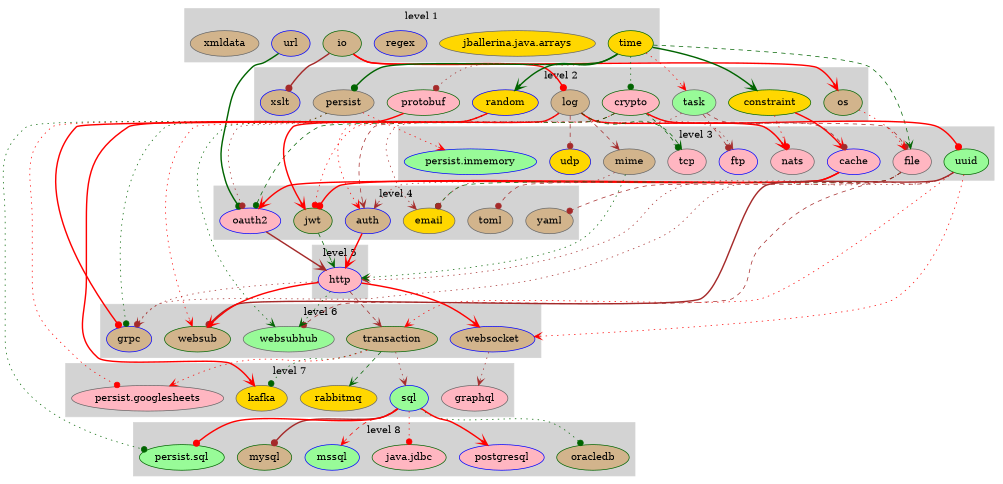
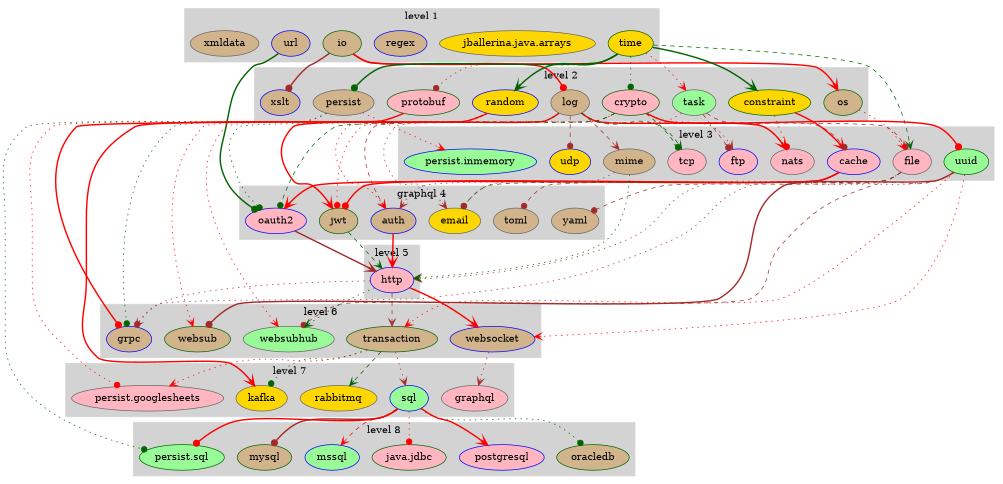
(359, 123) -> (355, 123)
(213, 139) -> (219, 137)
(396, 194) -> (422, 194)
(262, 294) -> none
